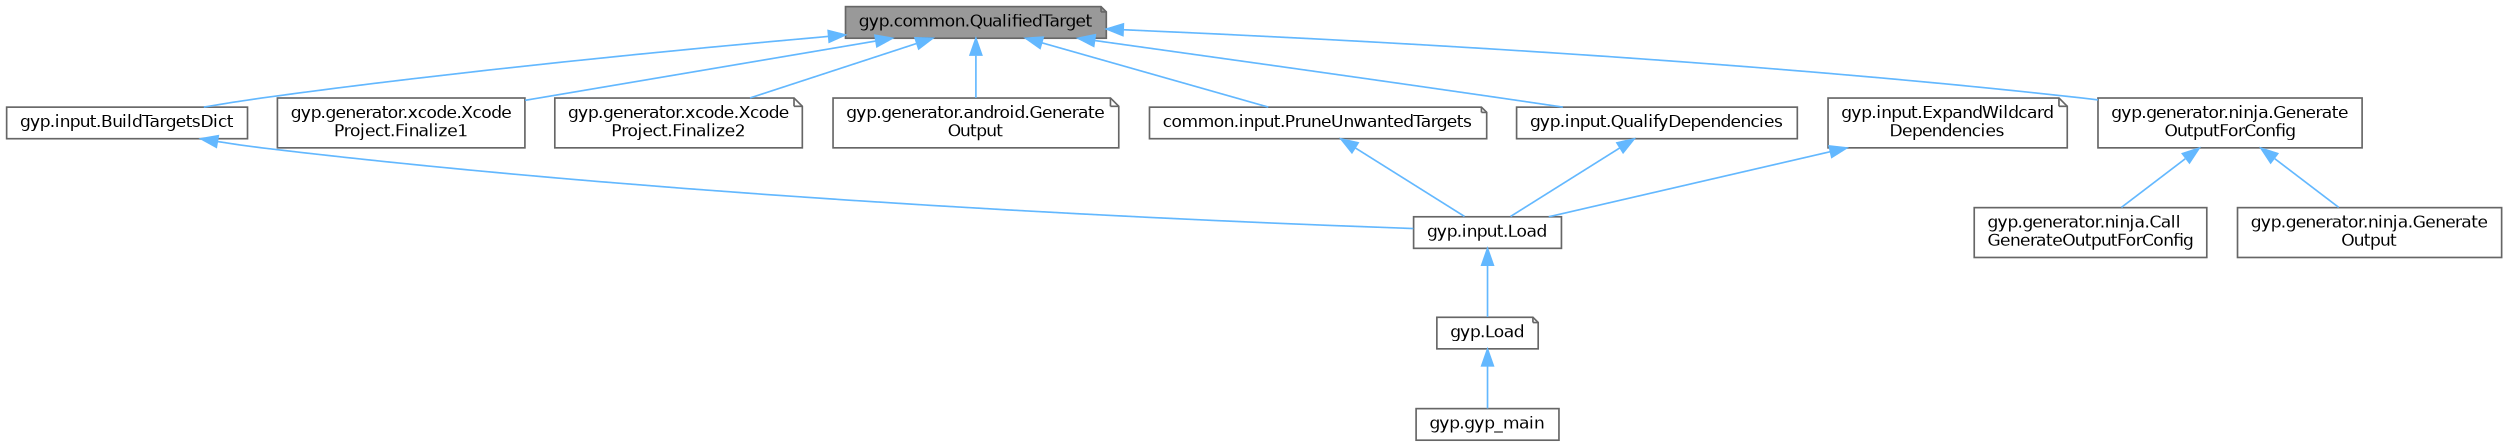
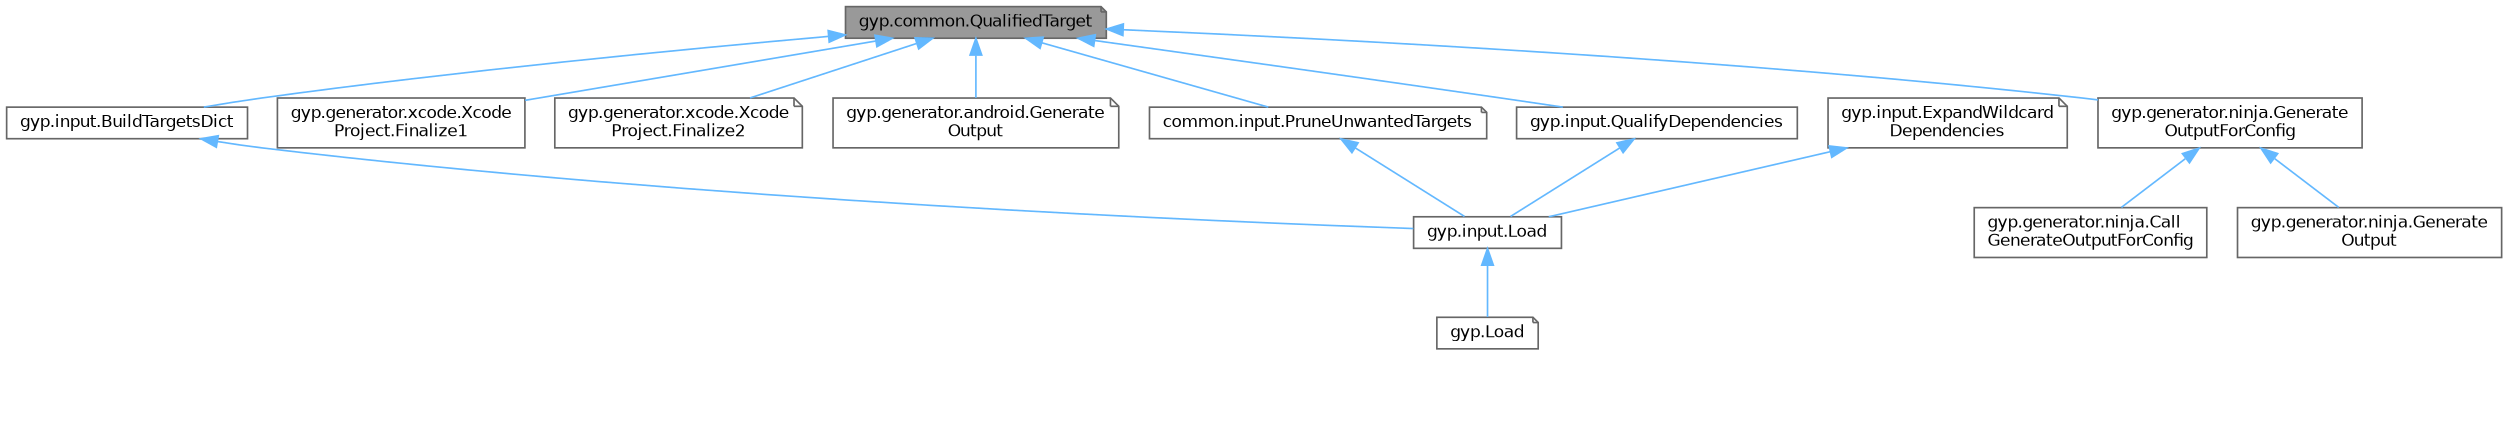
(1488, 424) -> none
